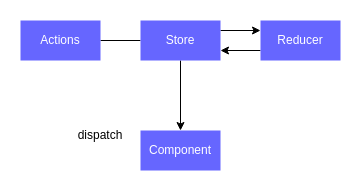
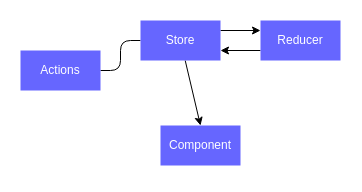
(61, 41) -> (61, 71)
(101, 136) -> none
(181, 151) -> (201, 146)
